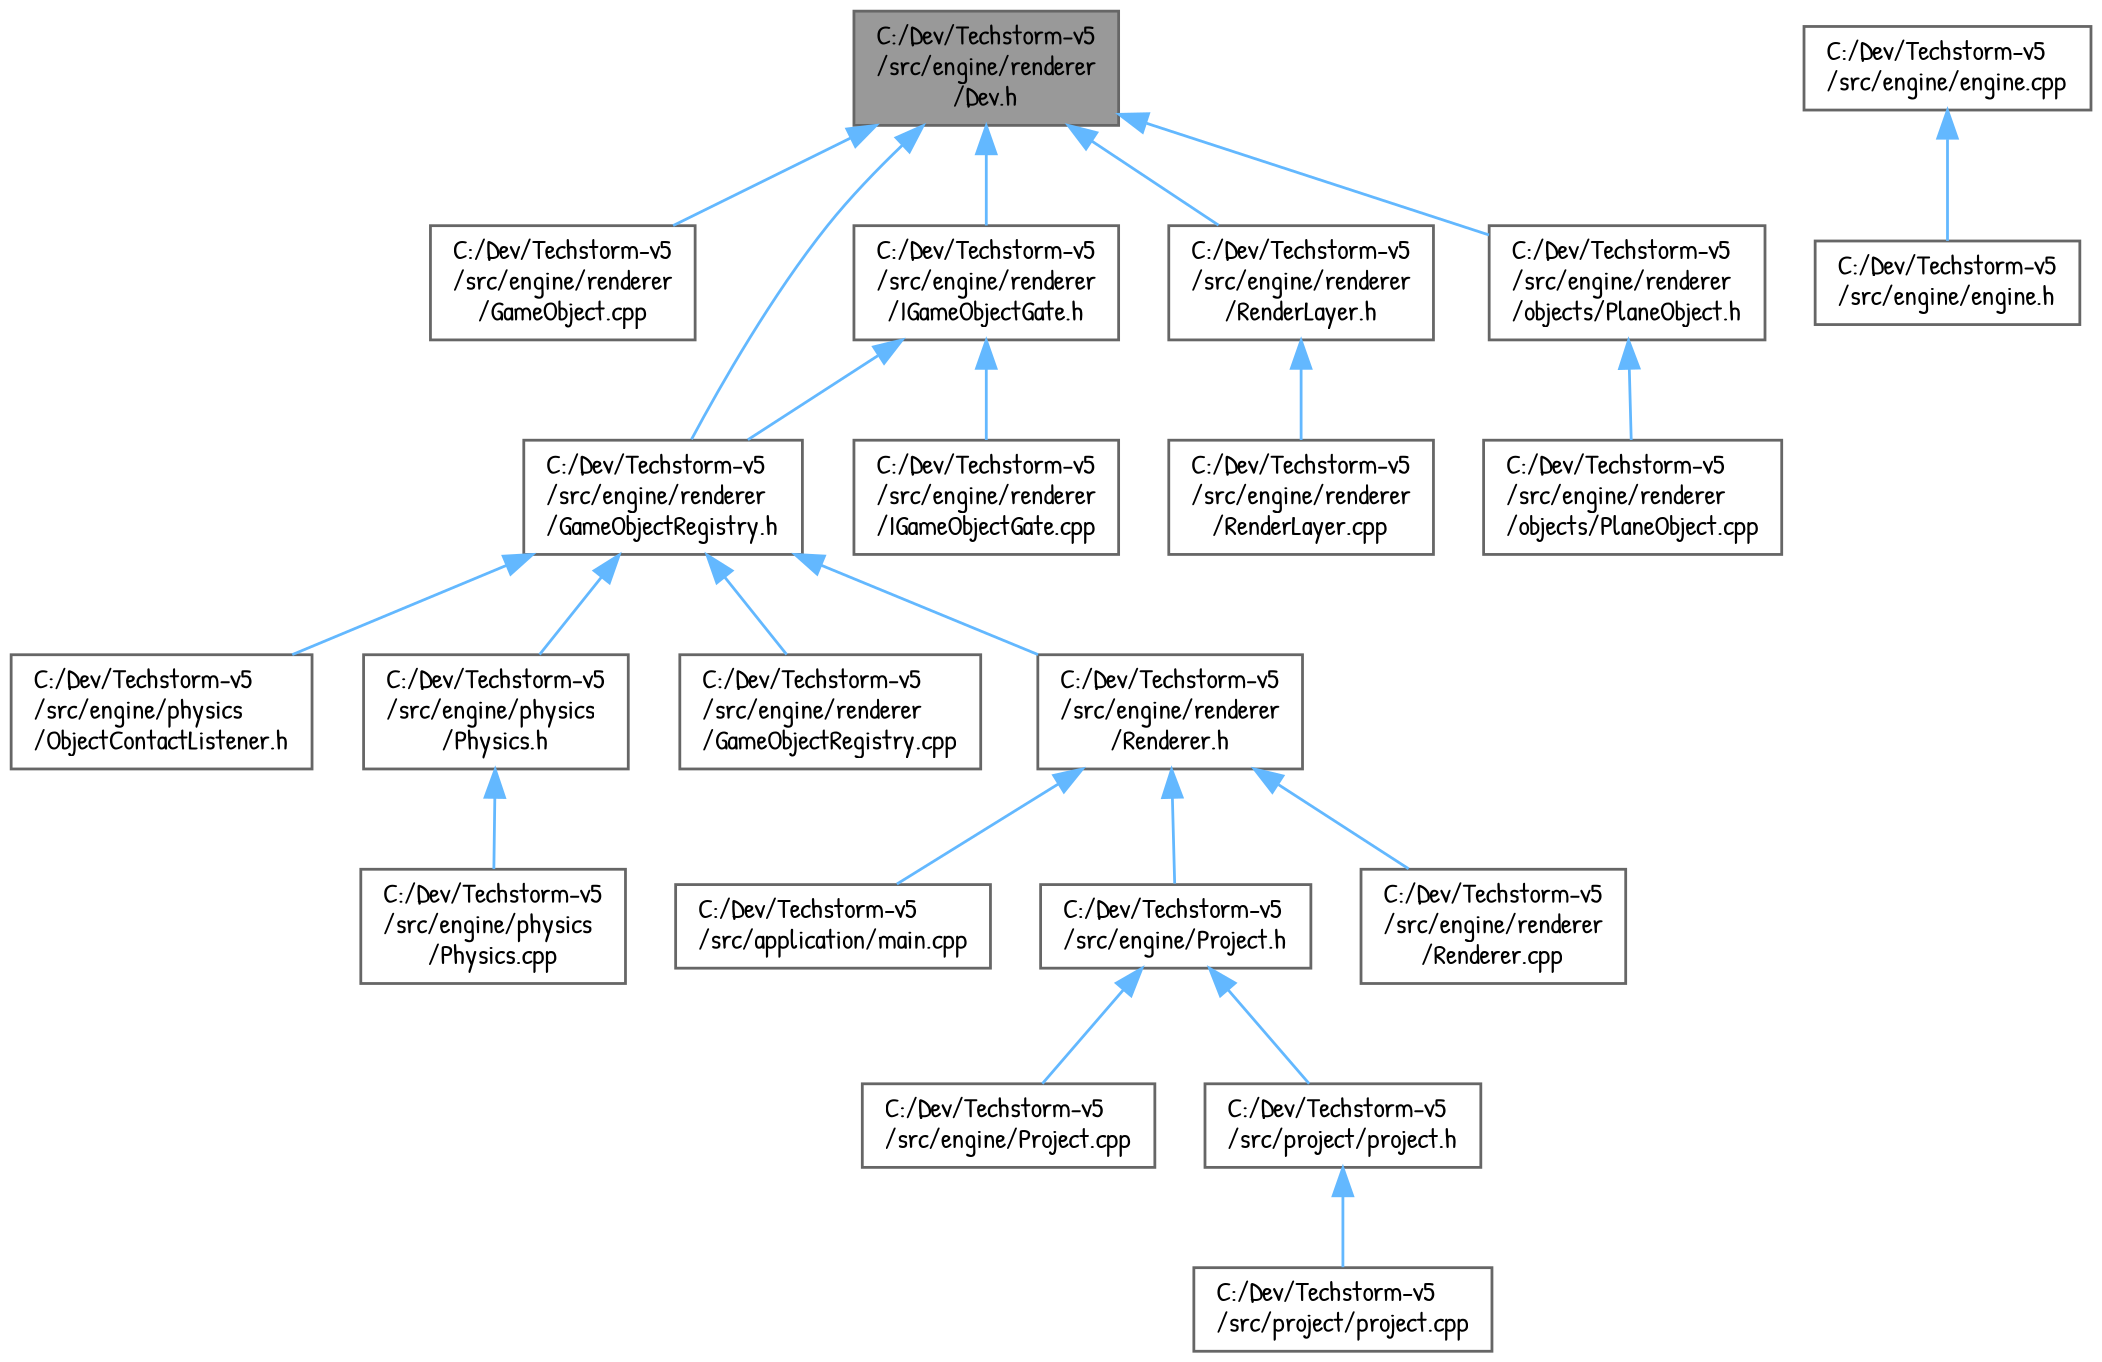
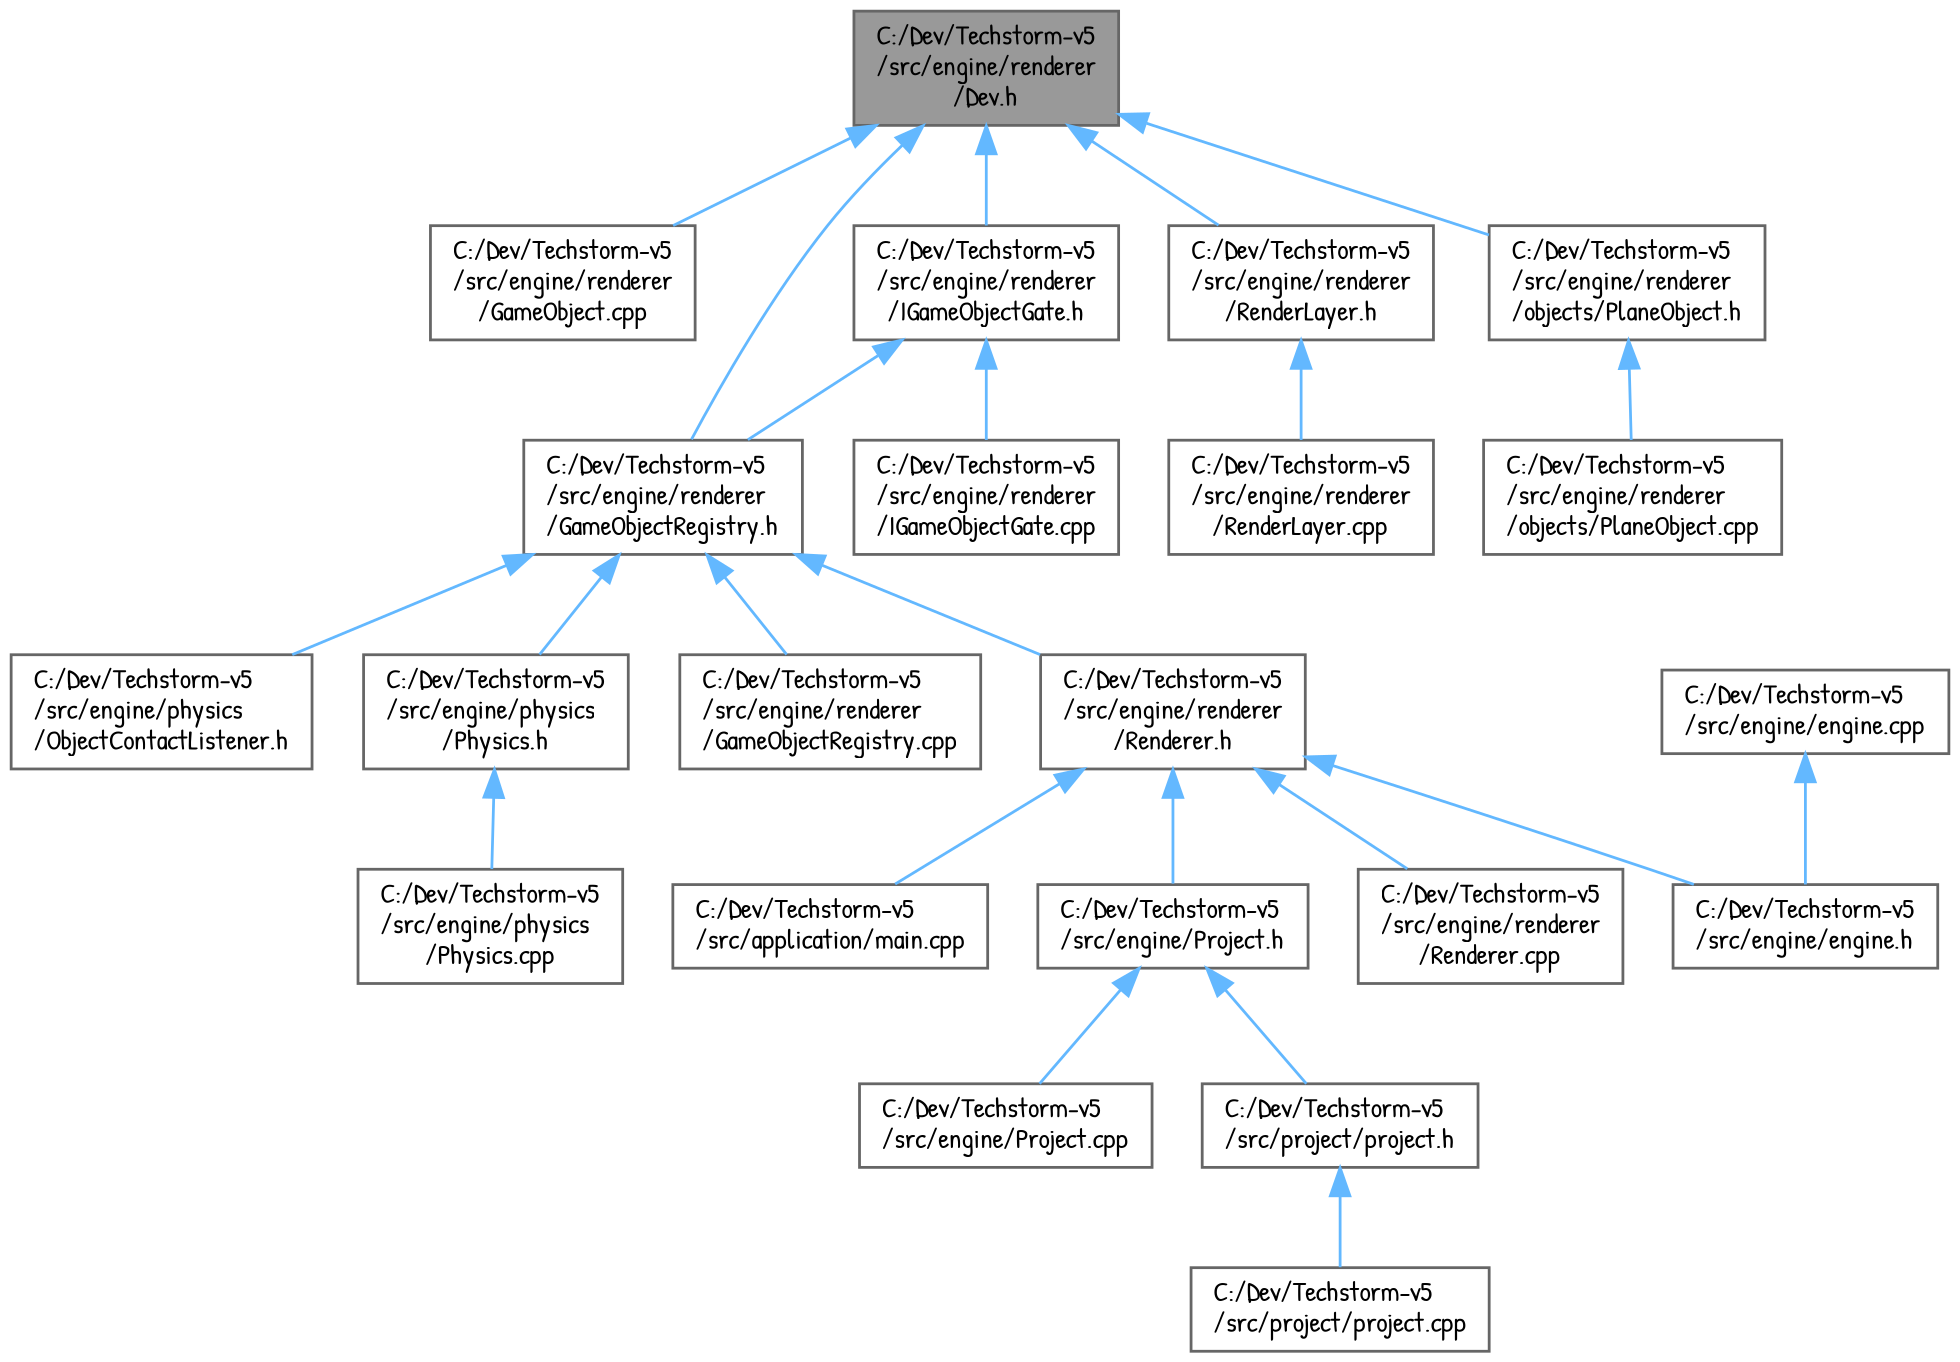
none -> (1513, 824)
